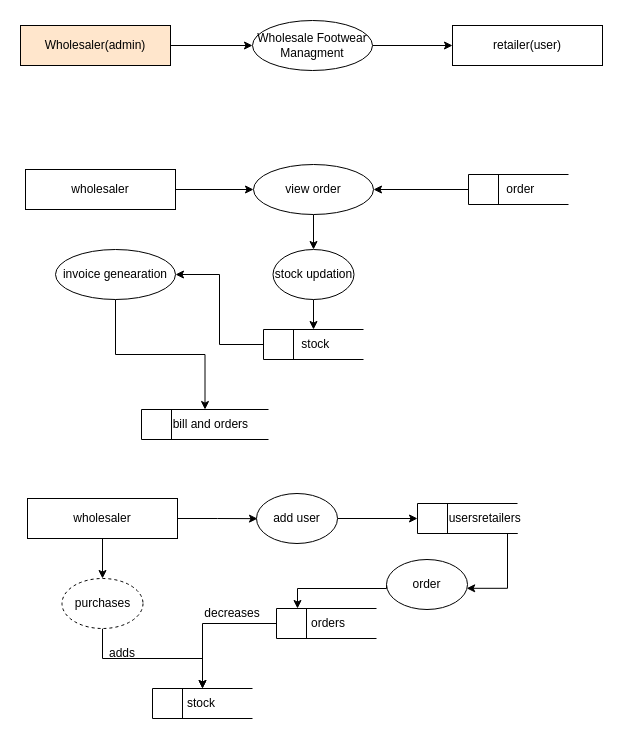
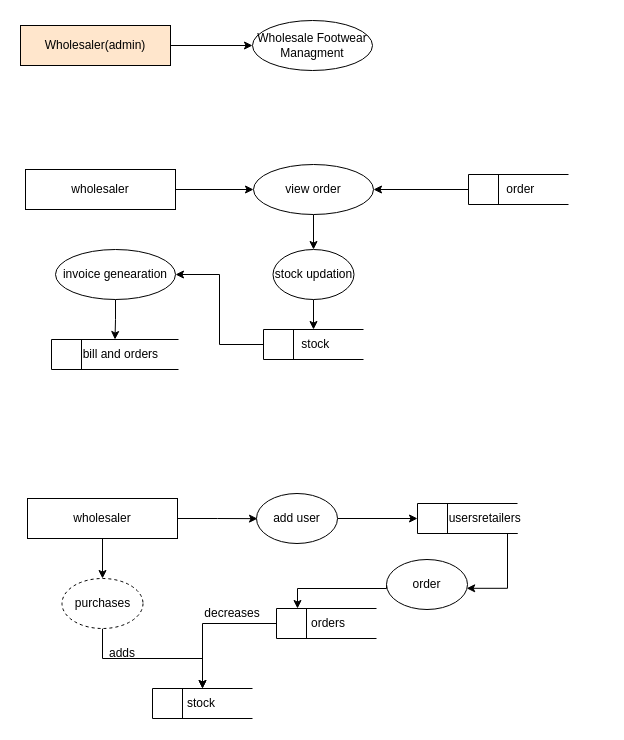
(409, 46) -> none
(528, 46) -> none
(205, 425) -> (115, 355)
